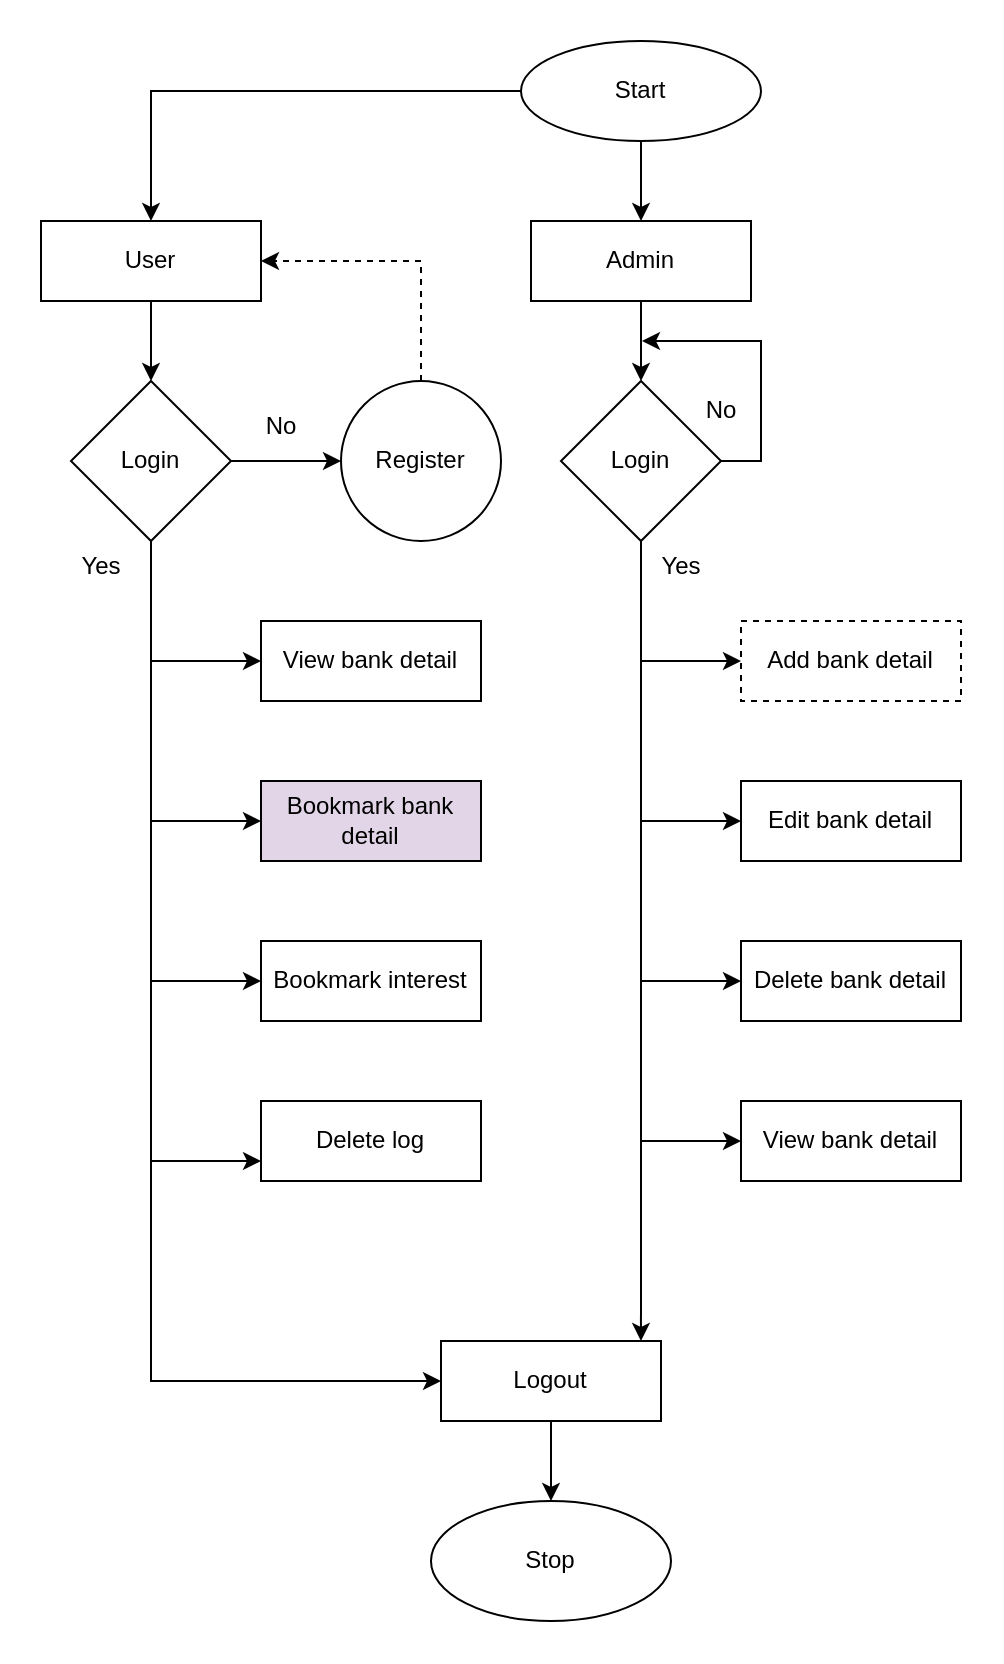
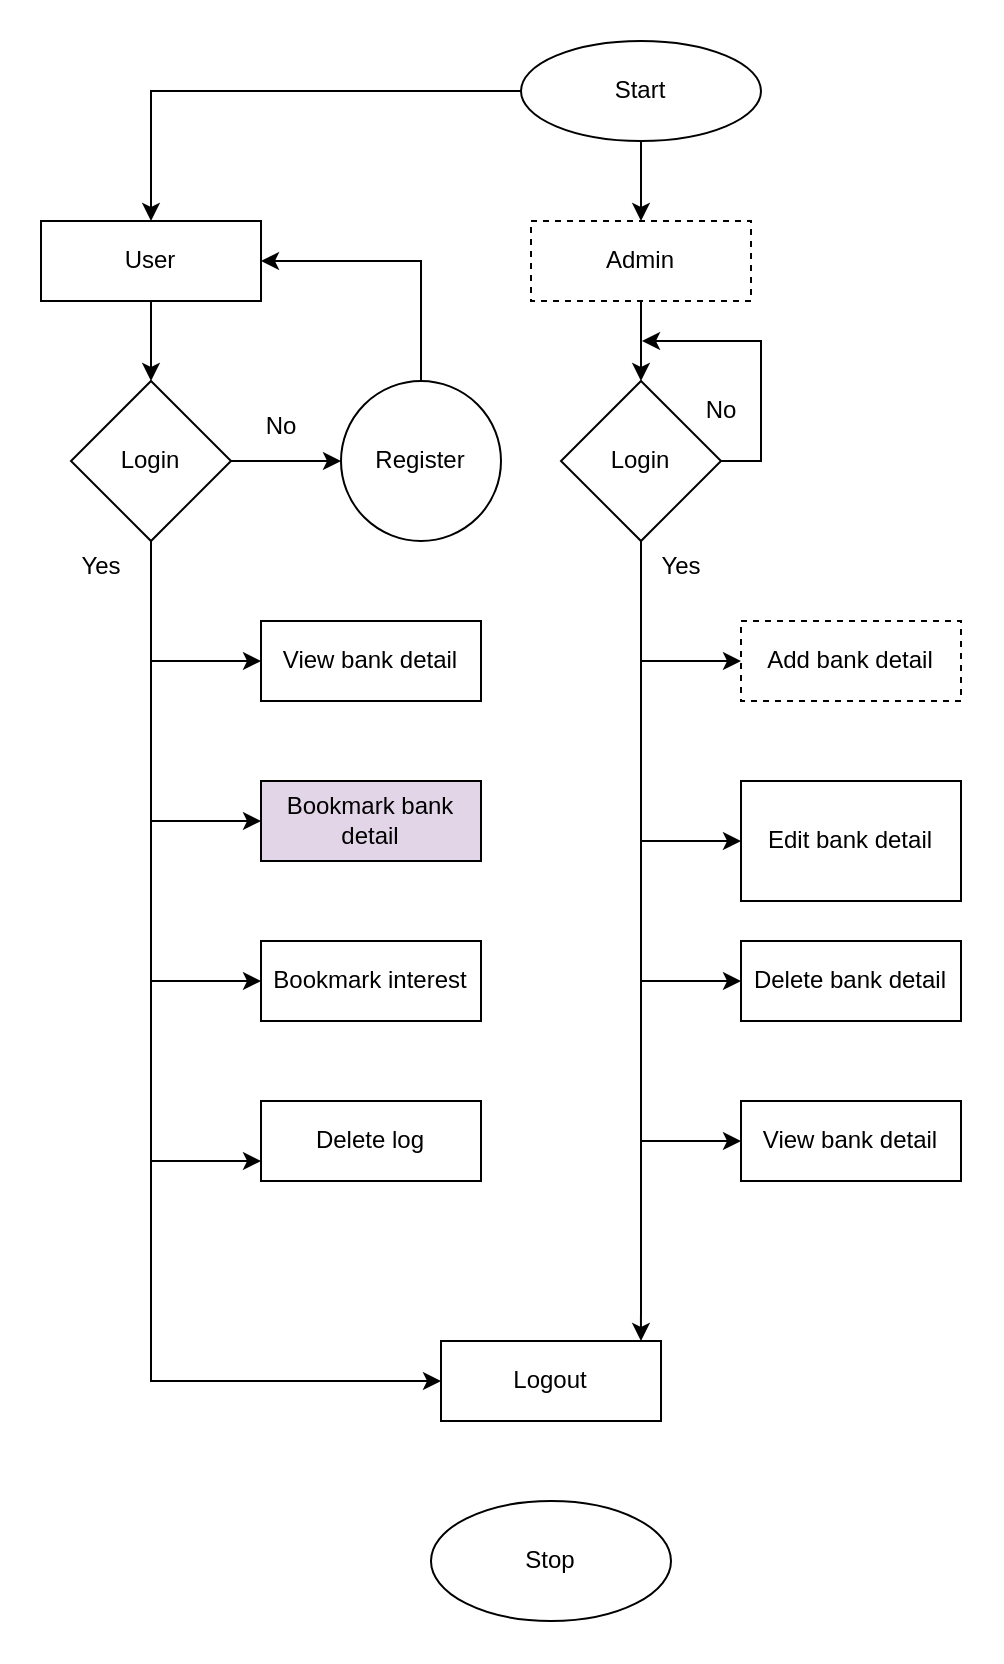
(407, 261) -> (407, 261)
(641, 261) -> (641, 261)
(851, 821) -> (851, 841)
(551, 1454) -> none
